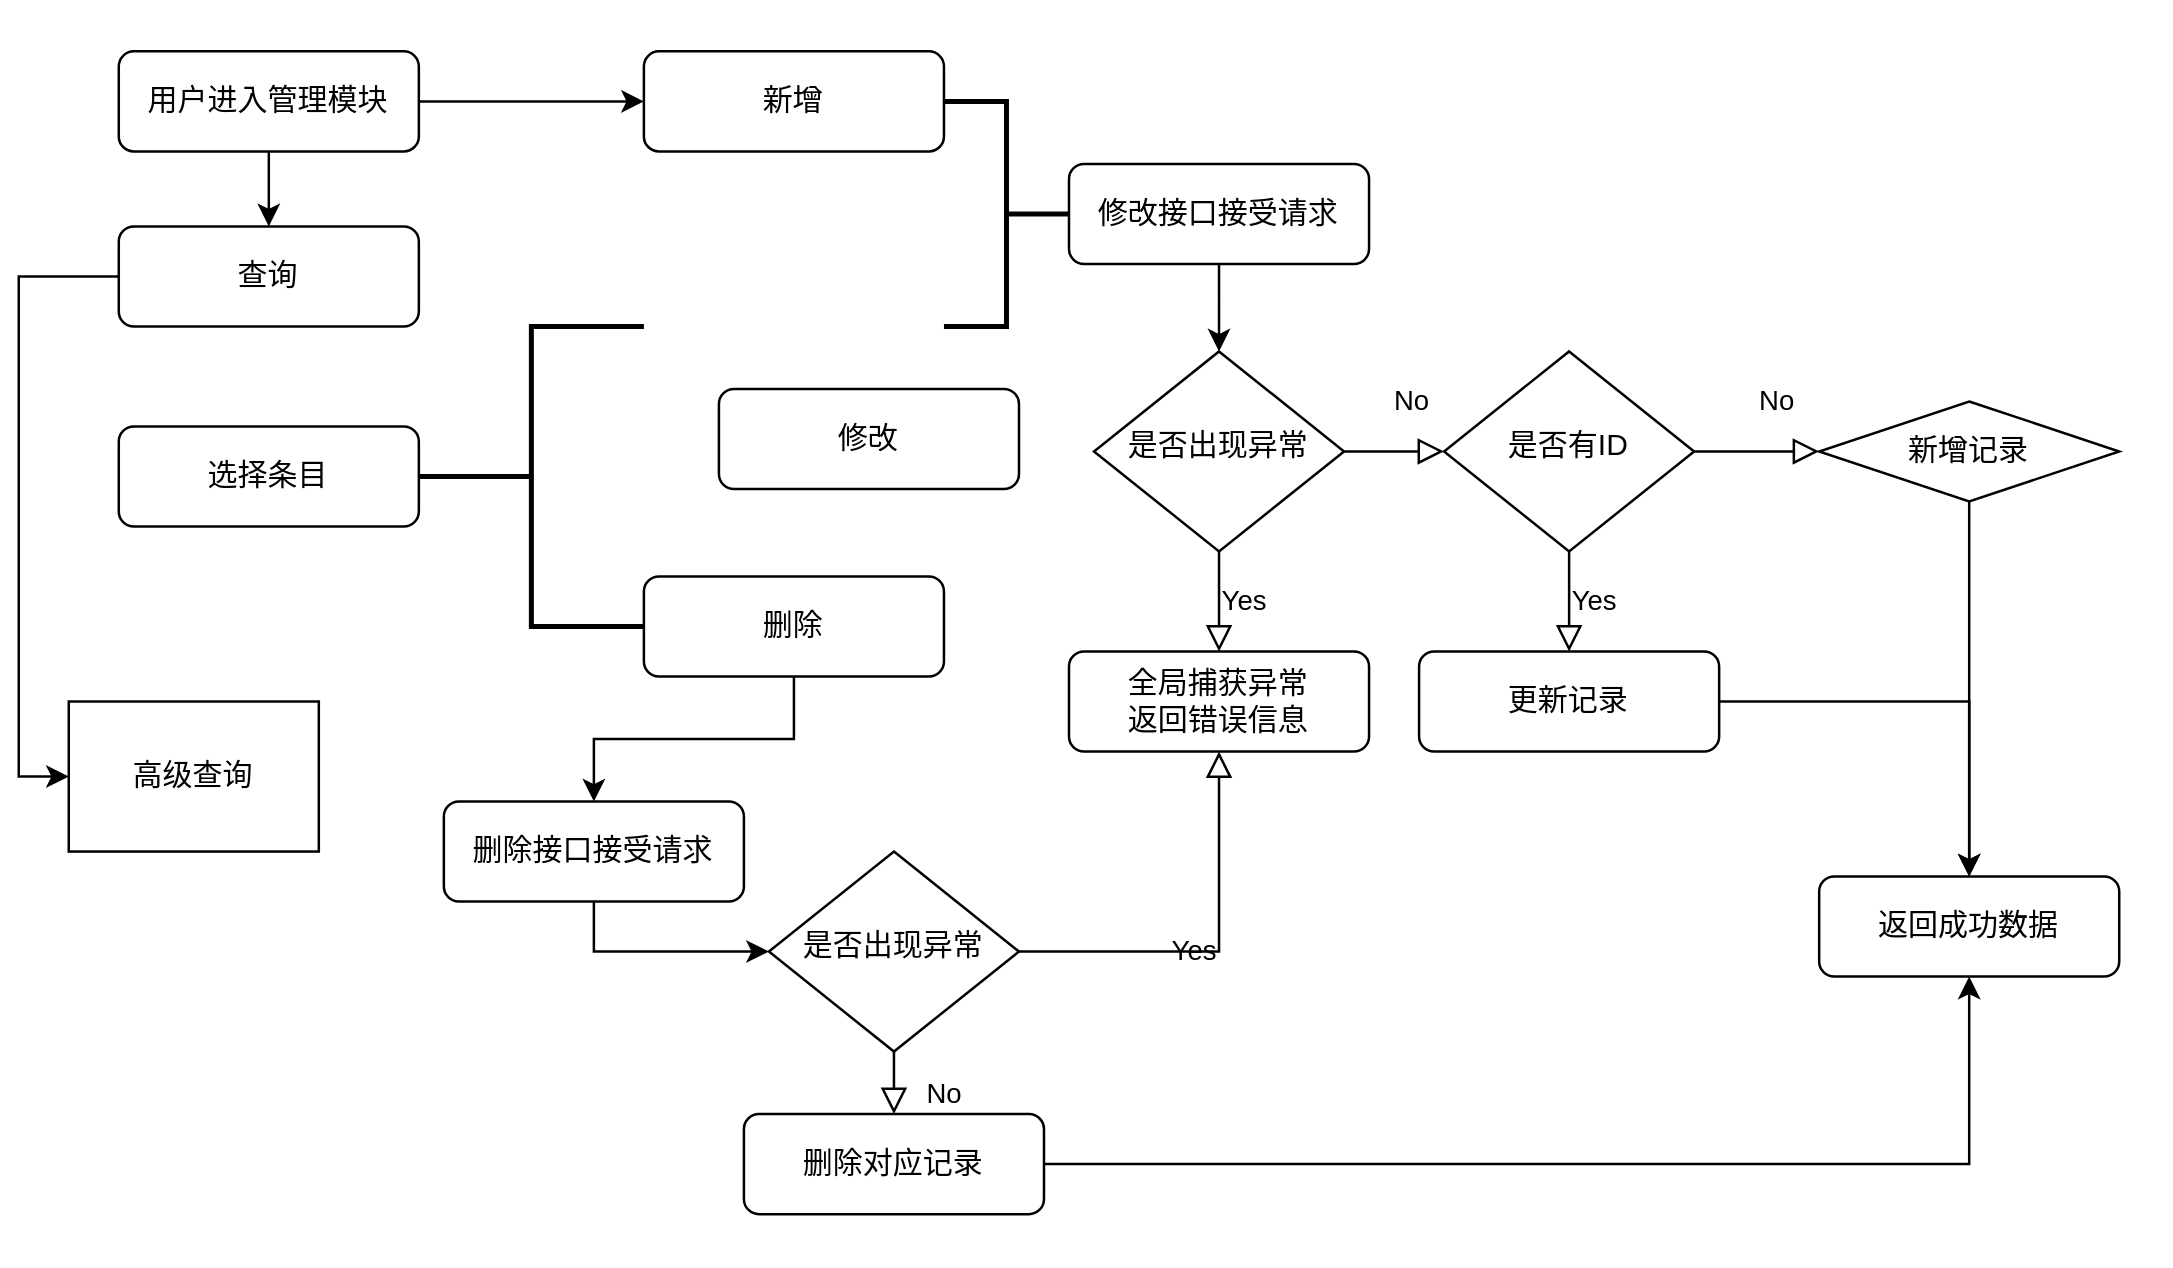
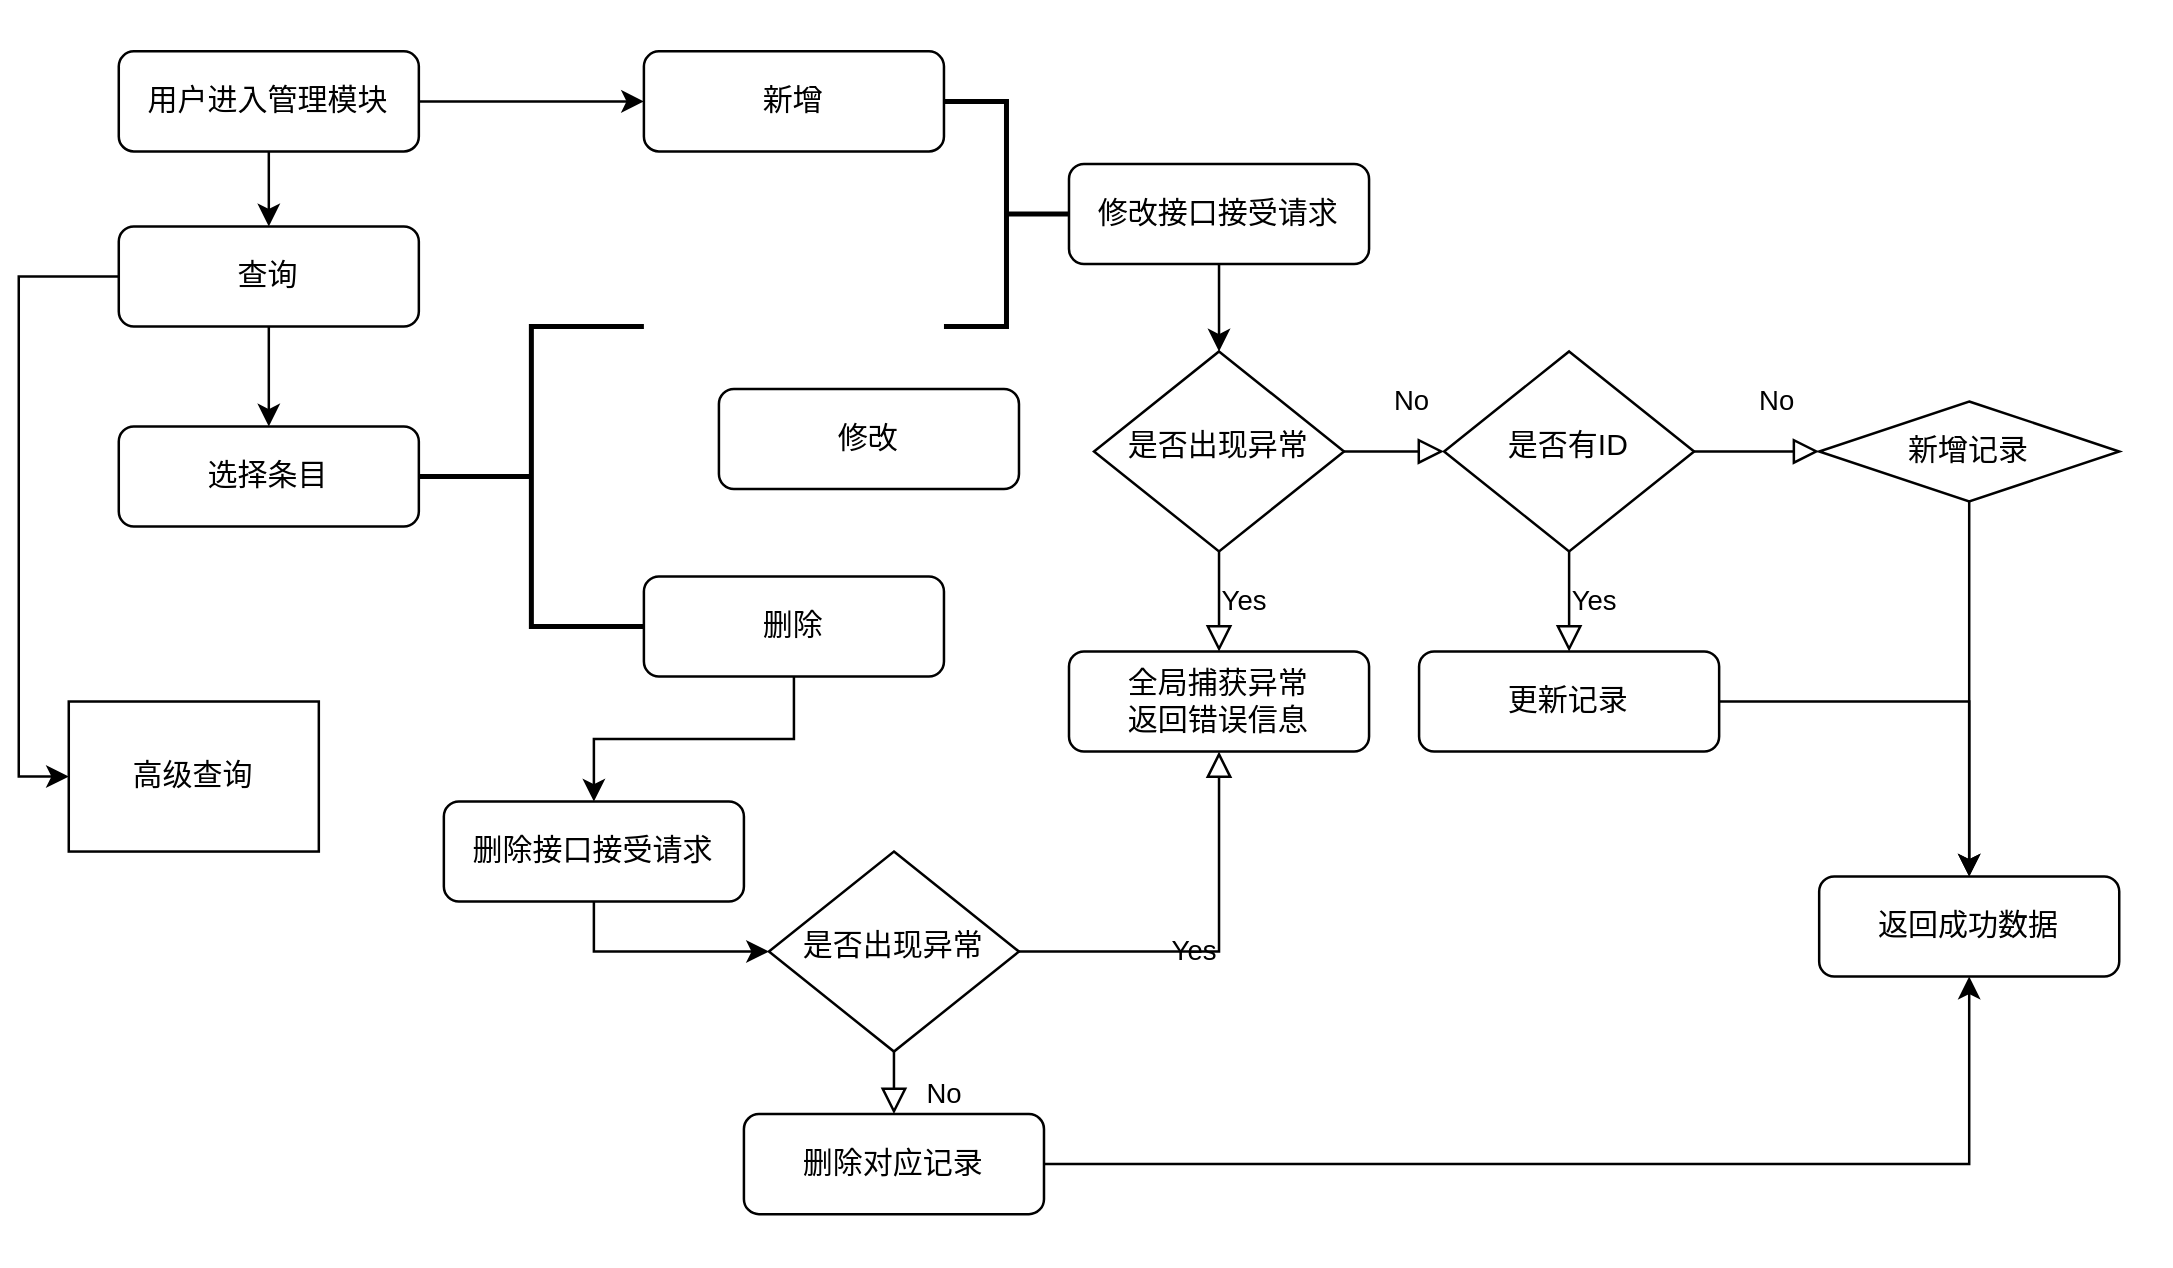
none -> (269, 368)
